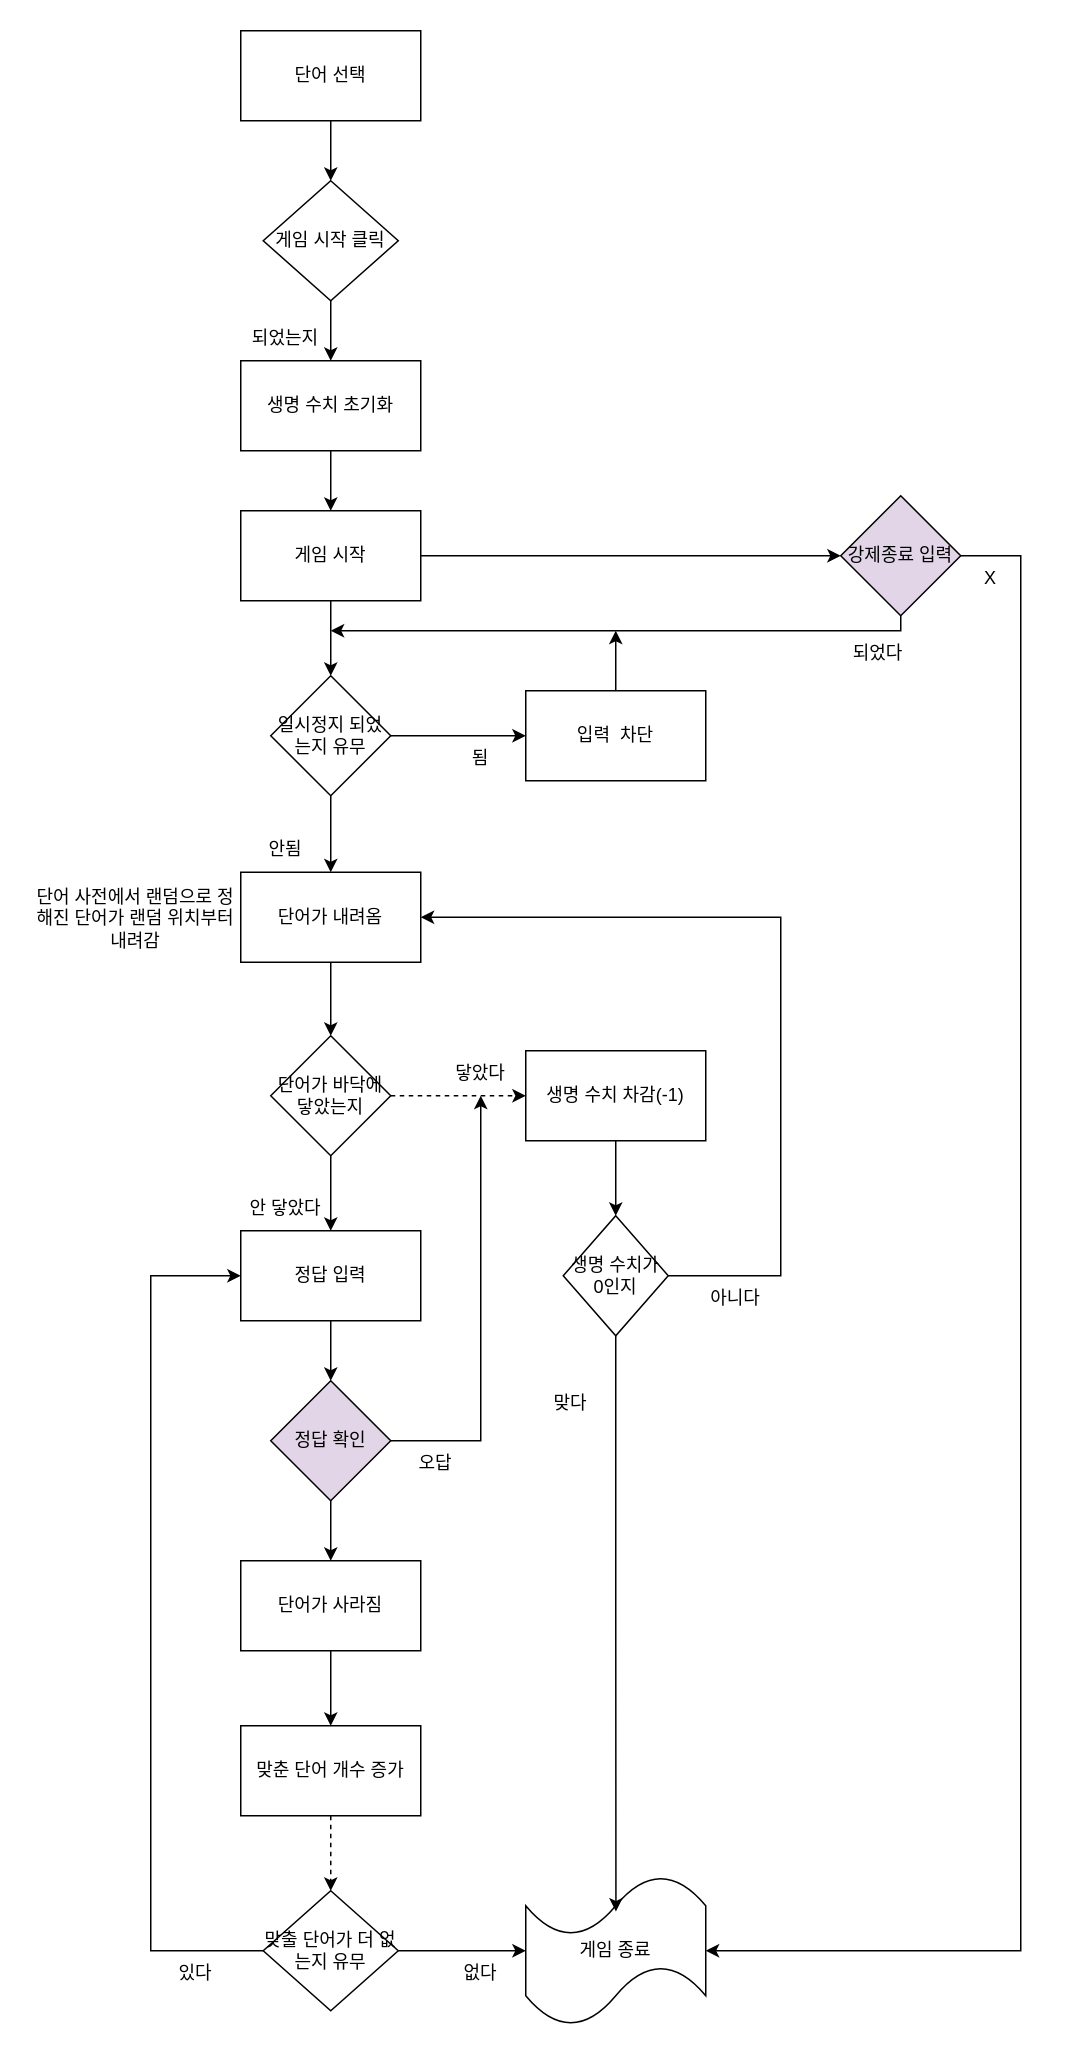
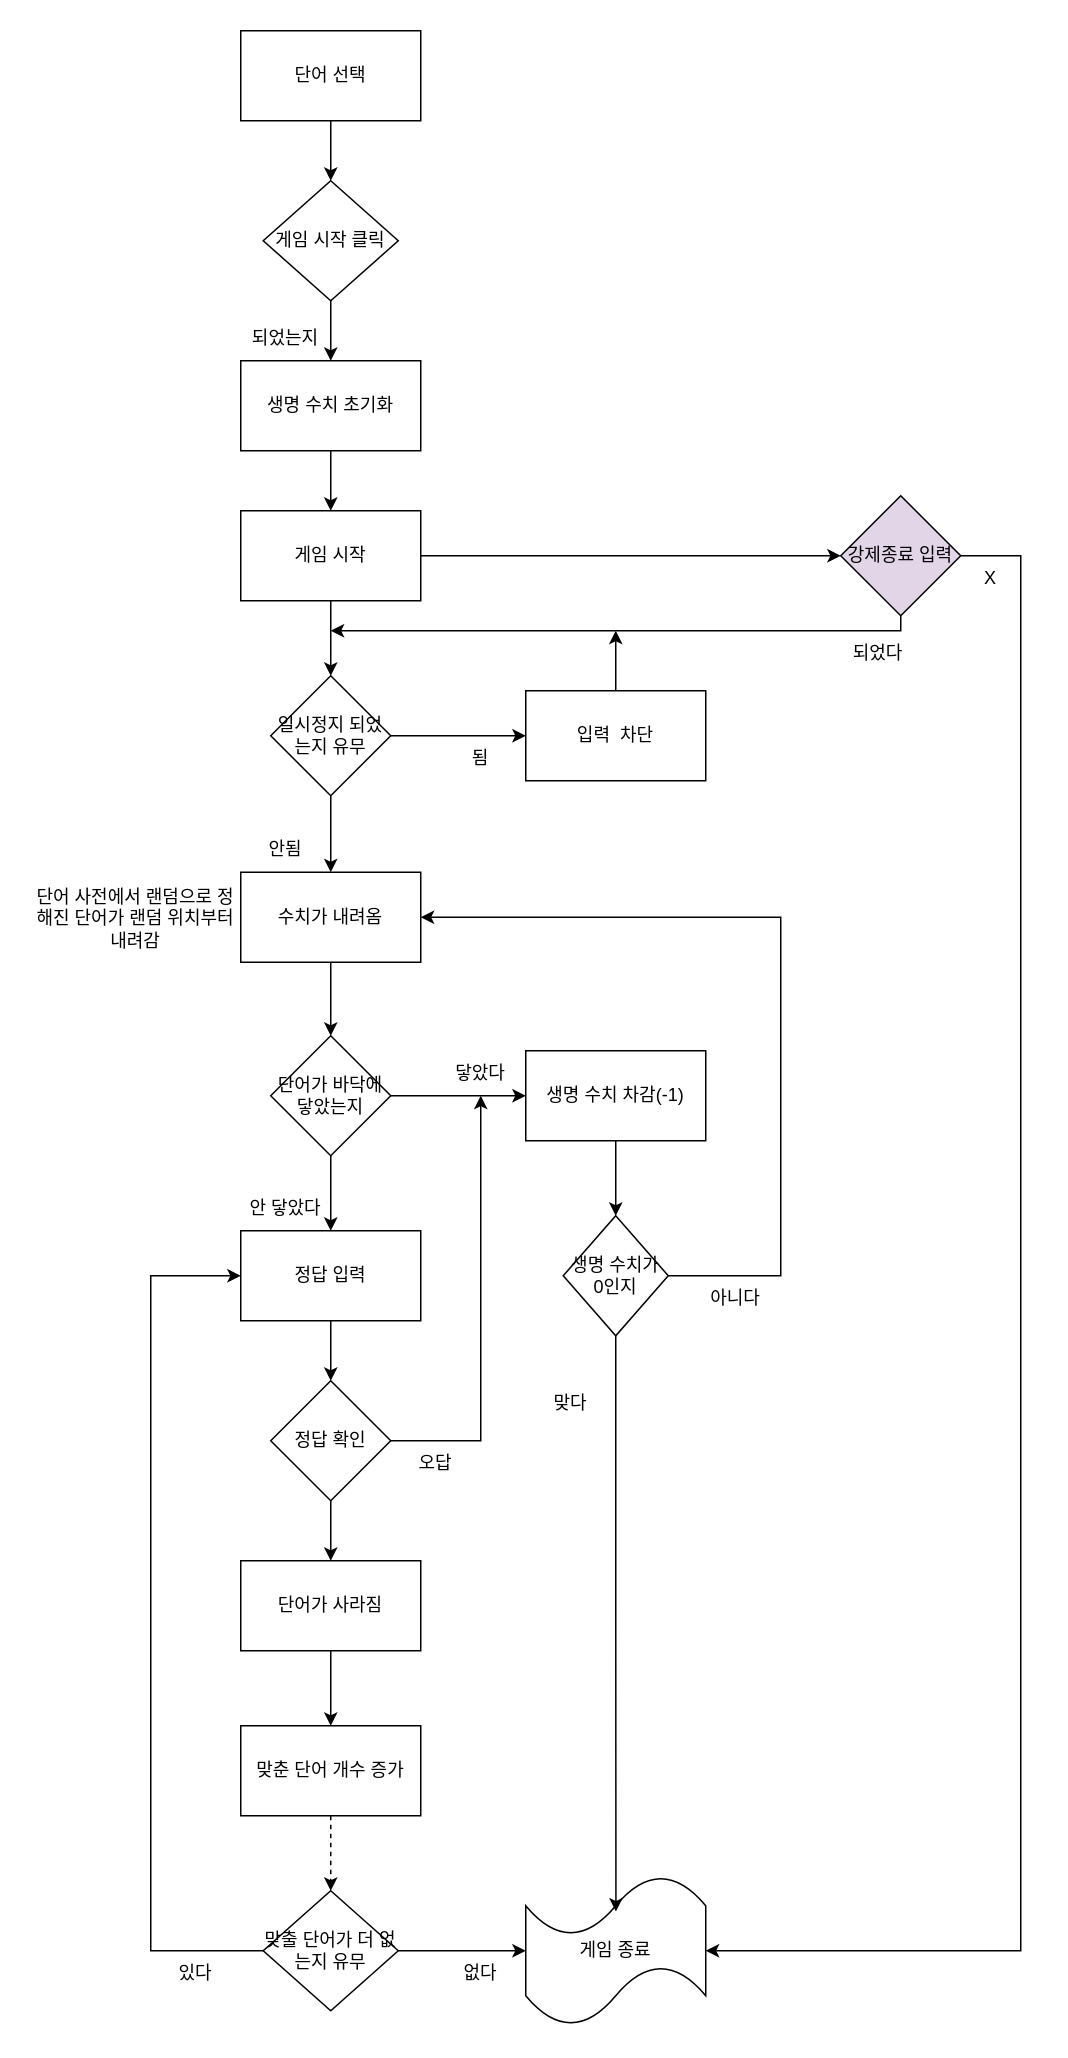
(331, 917) -> (331, 917)
(454, 1096) -> (454, 1096)
(331, 1441) -> (331, 1441)
